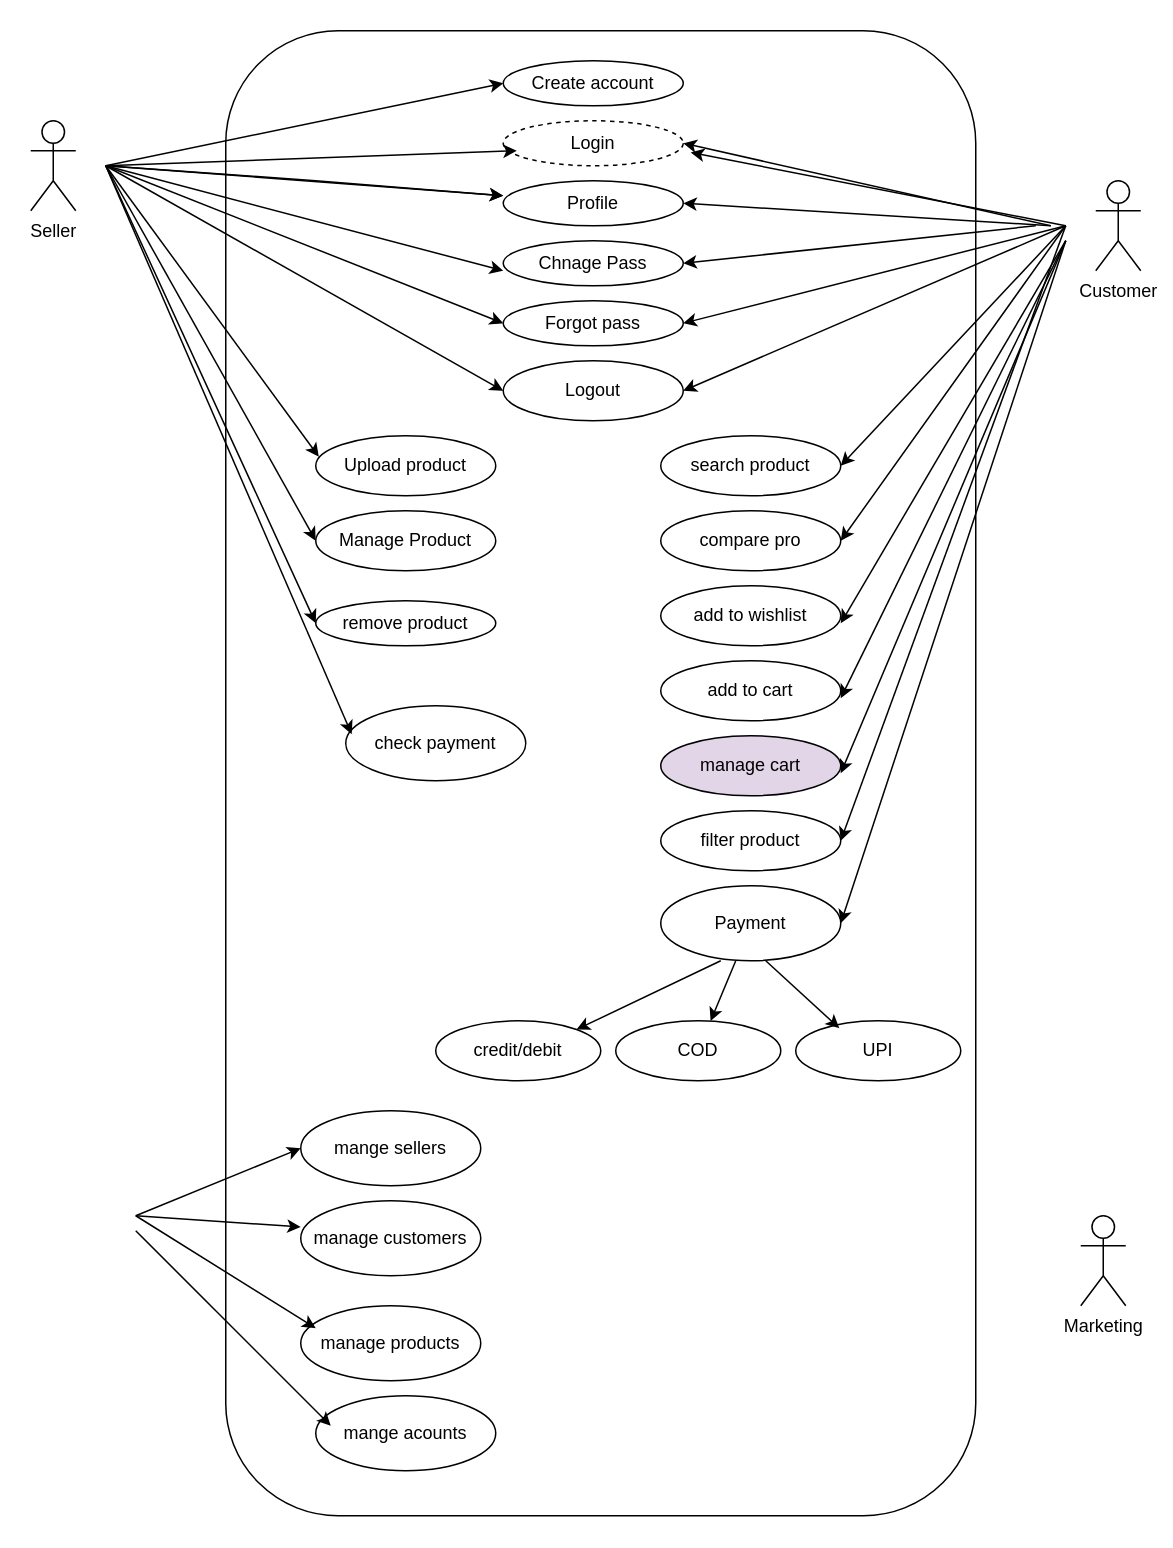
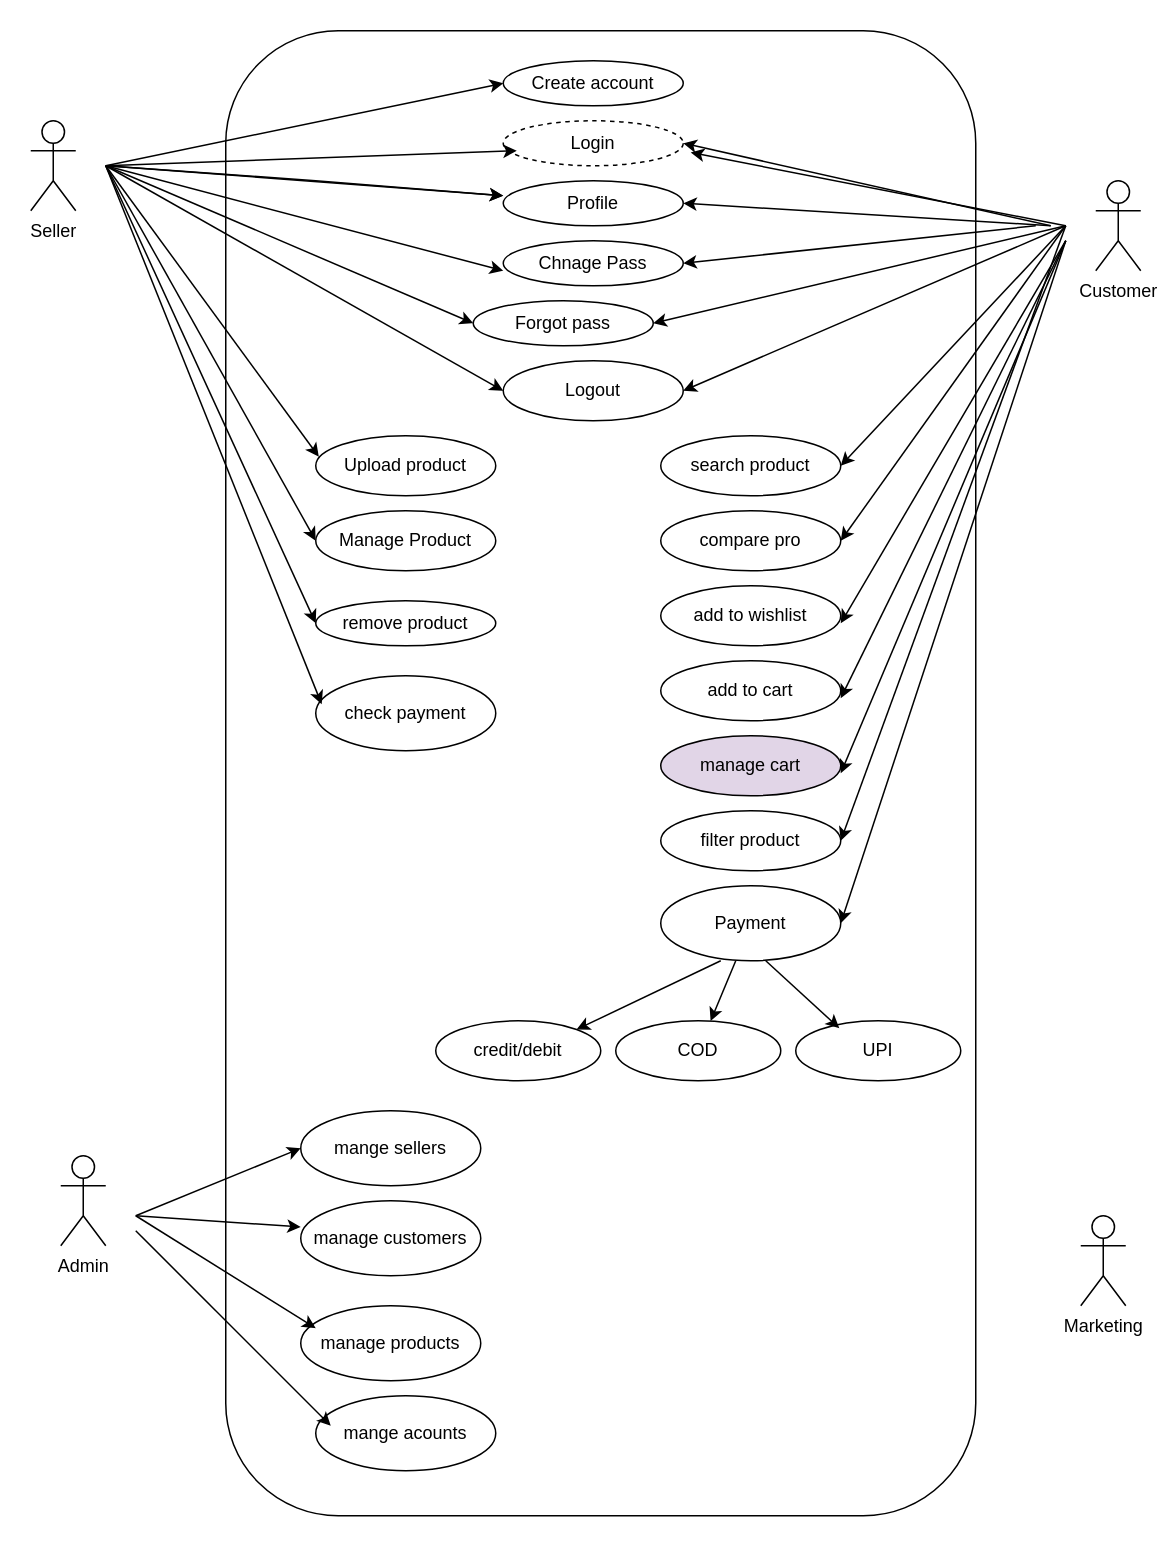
(593, 323) -> (563, 323)
(436, 743) -> (406, 713)
none -> (83, 1201)
